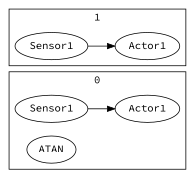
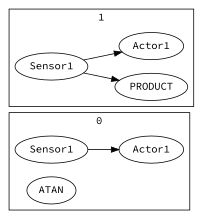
none -> (151, 87)
